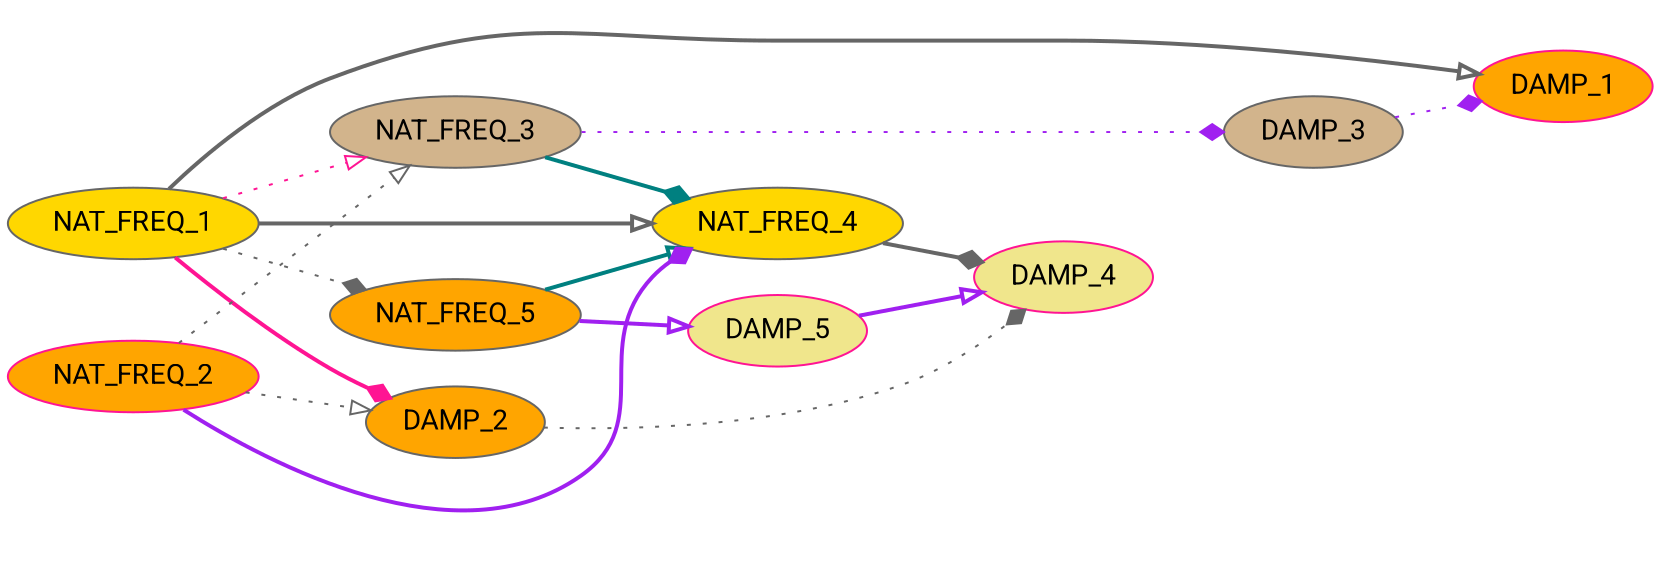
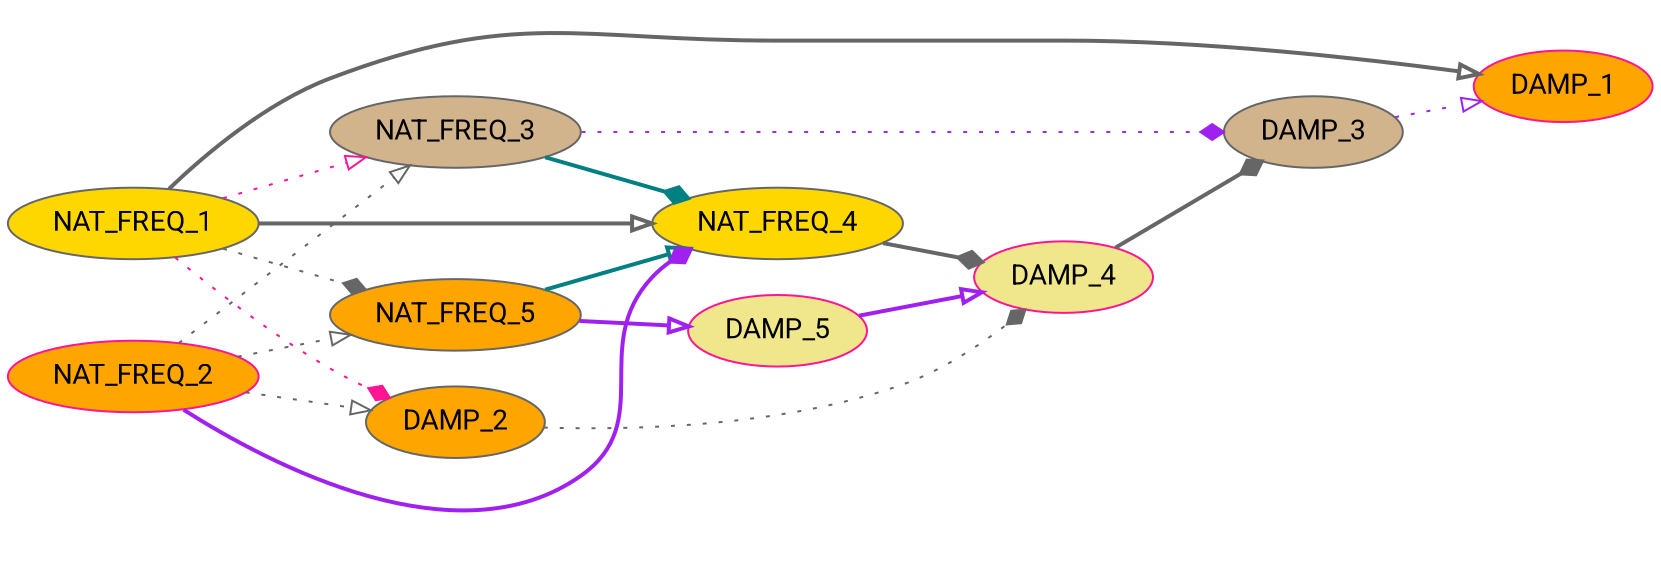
(1426, 111) -> (1426, 111)
none -> (1178, 211)
(268, 328) -> (268, 328)
none -> (275, 349)
